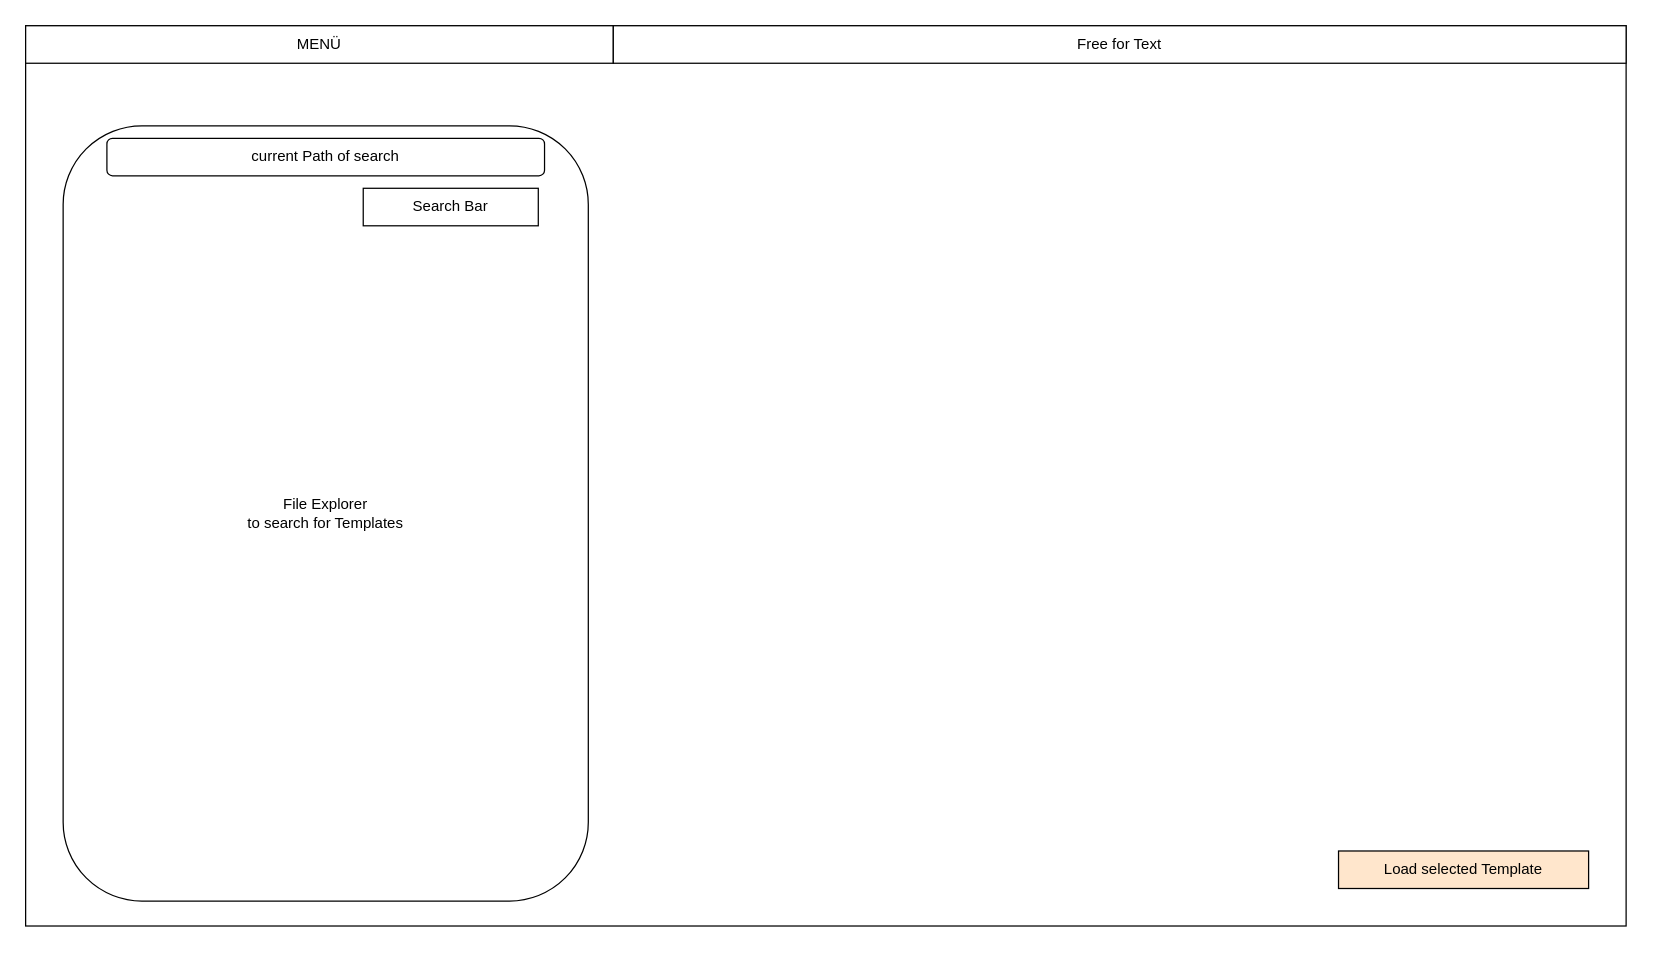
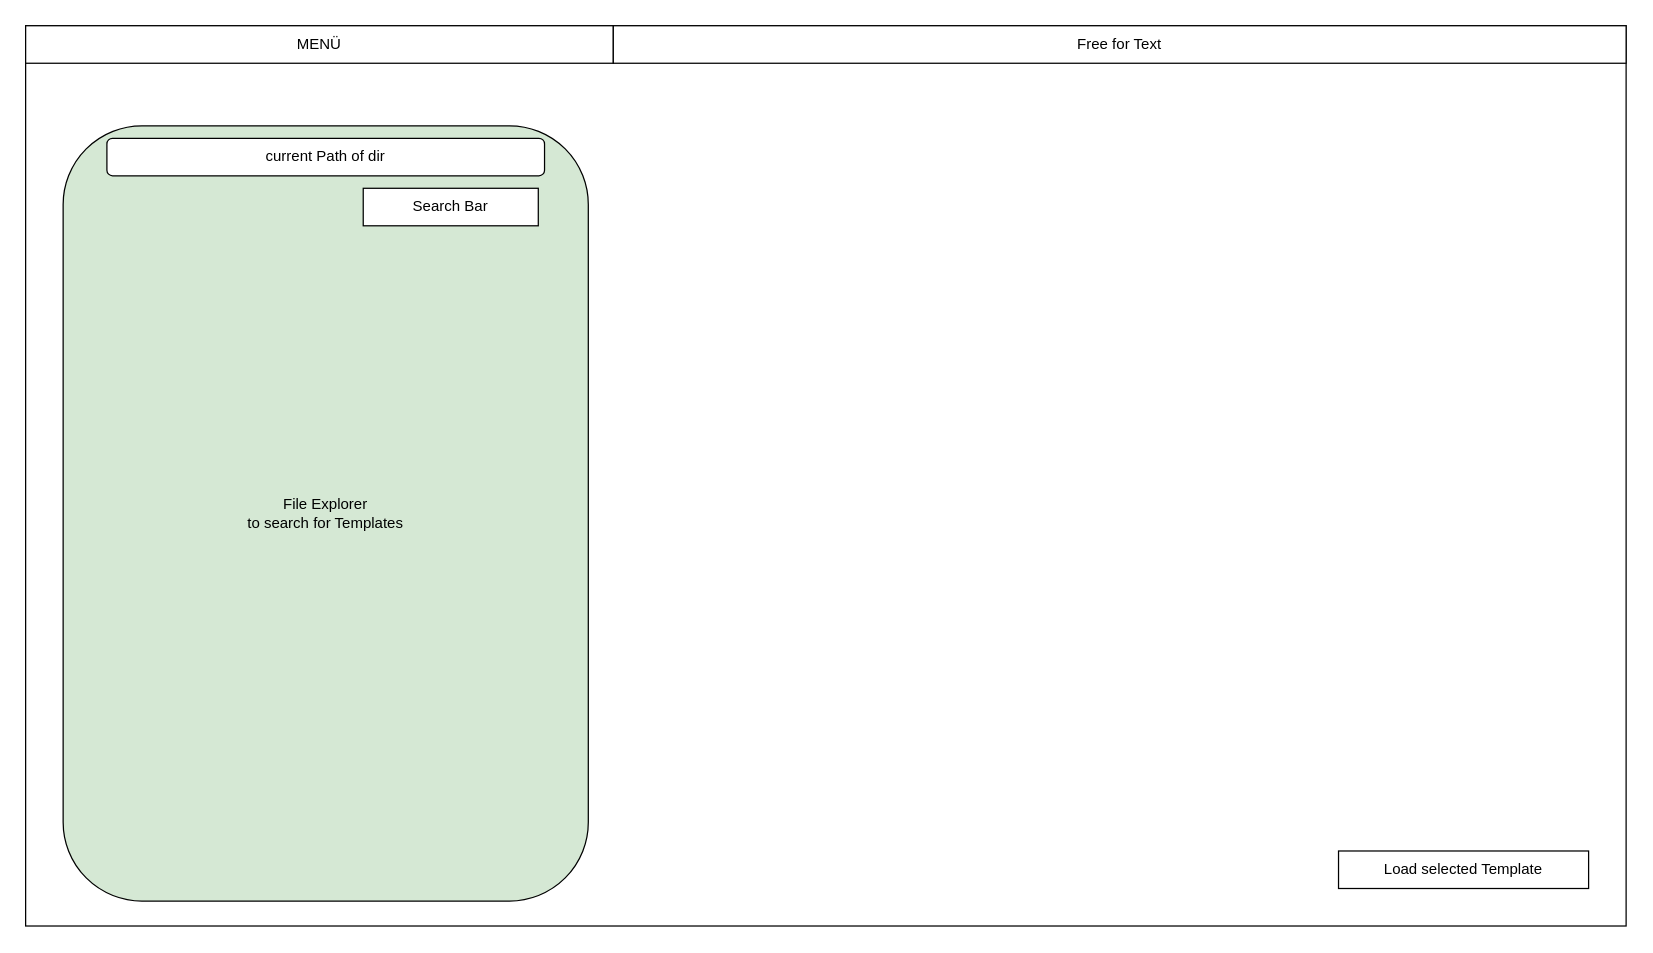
(326, 157) -> (326, 157)
(326, 513) -> (326, 513)
(1463, 869) -> (1463, 869)
